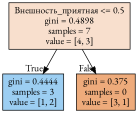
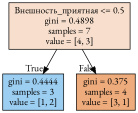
(106, 92) -> (106, 92)
